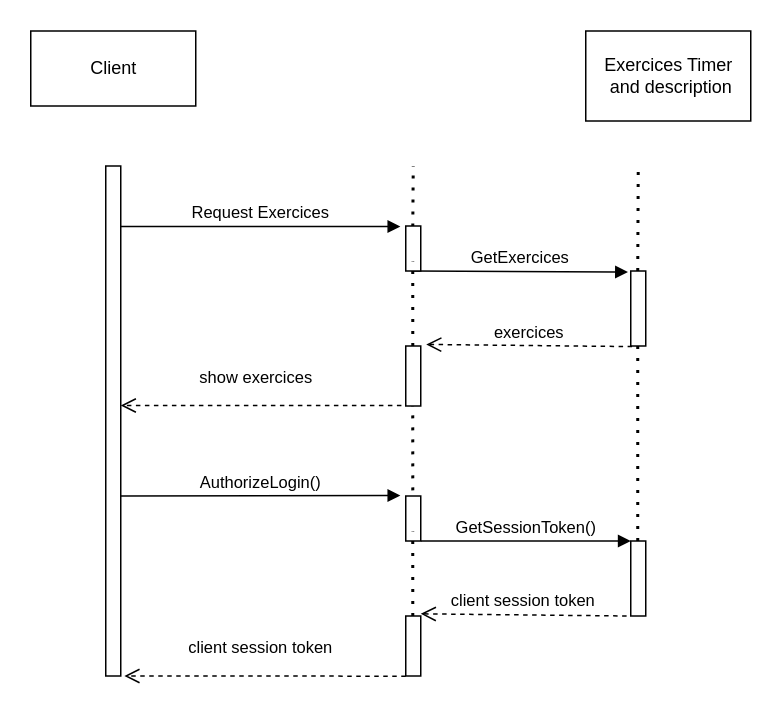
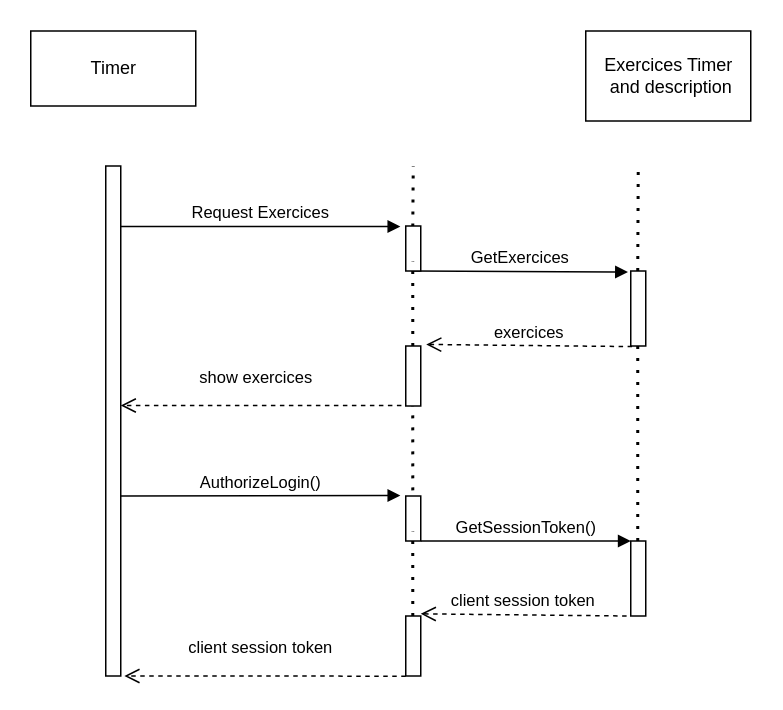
(114, 68) -> (114, 68)
